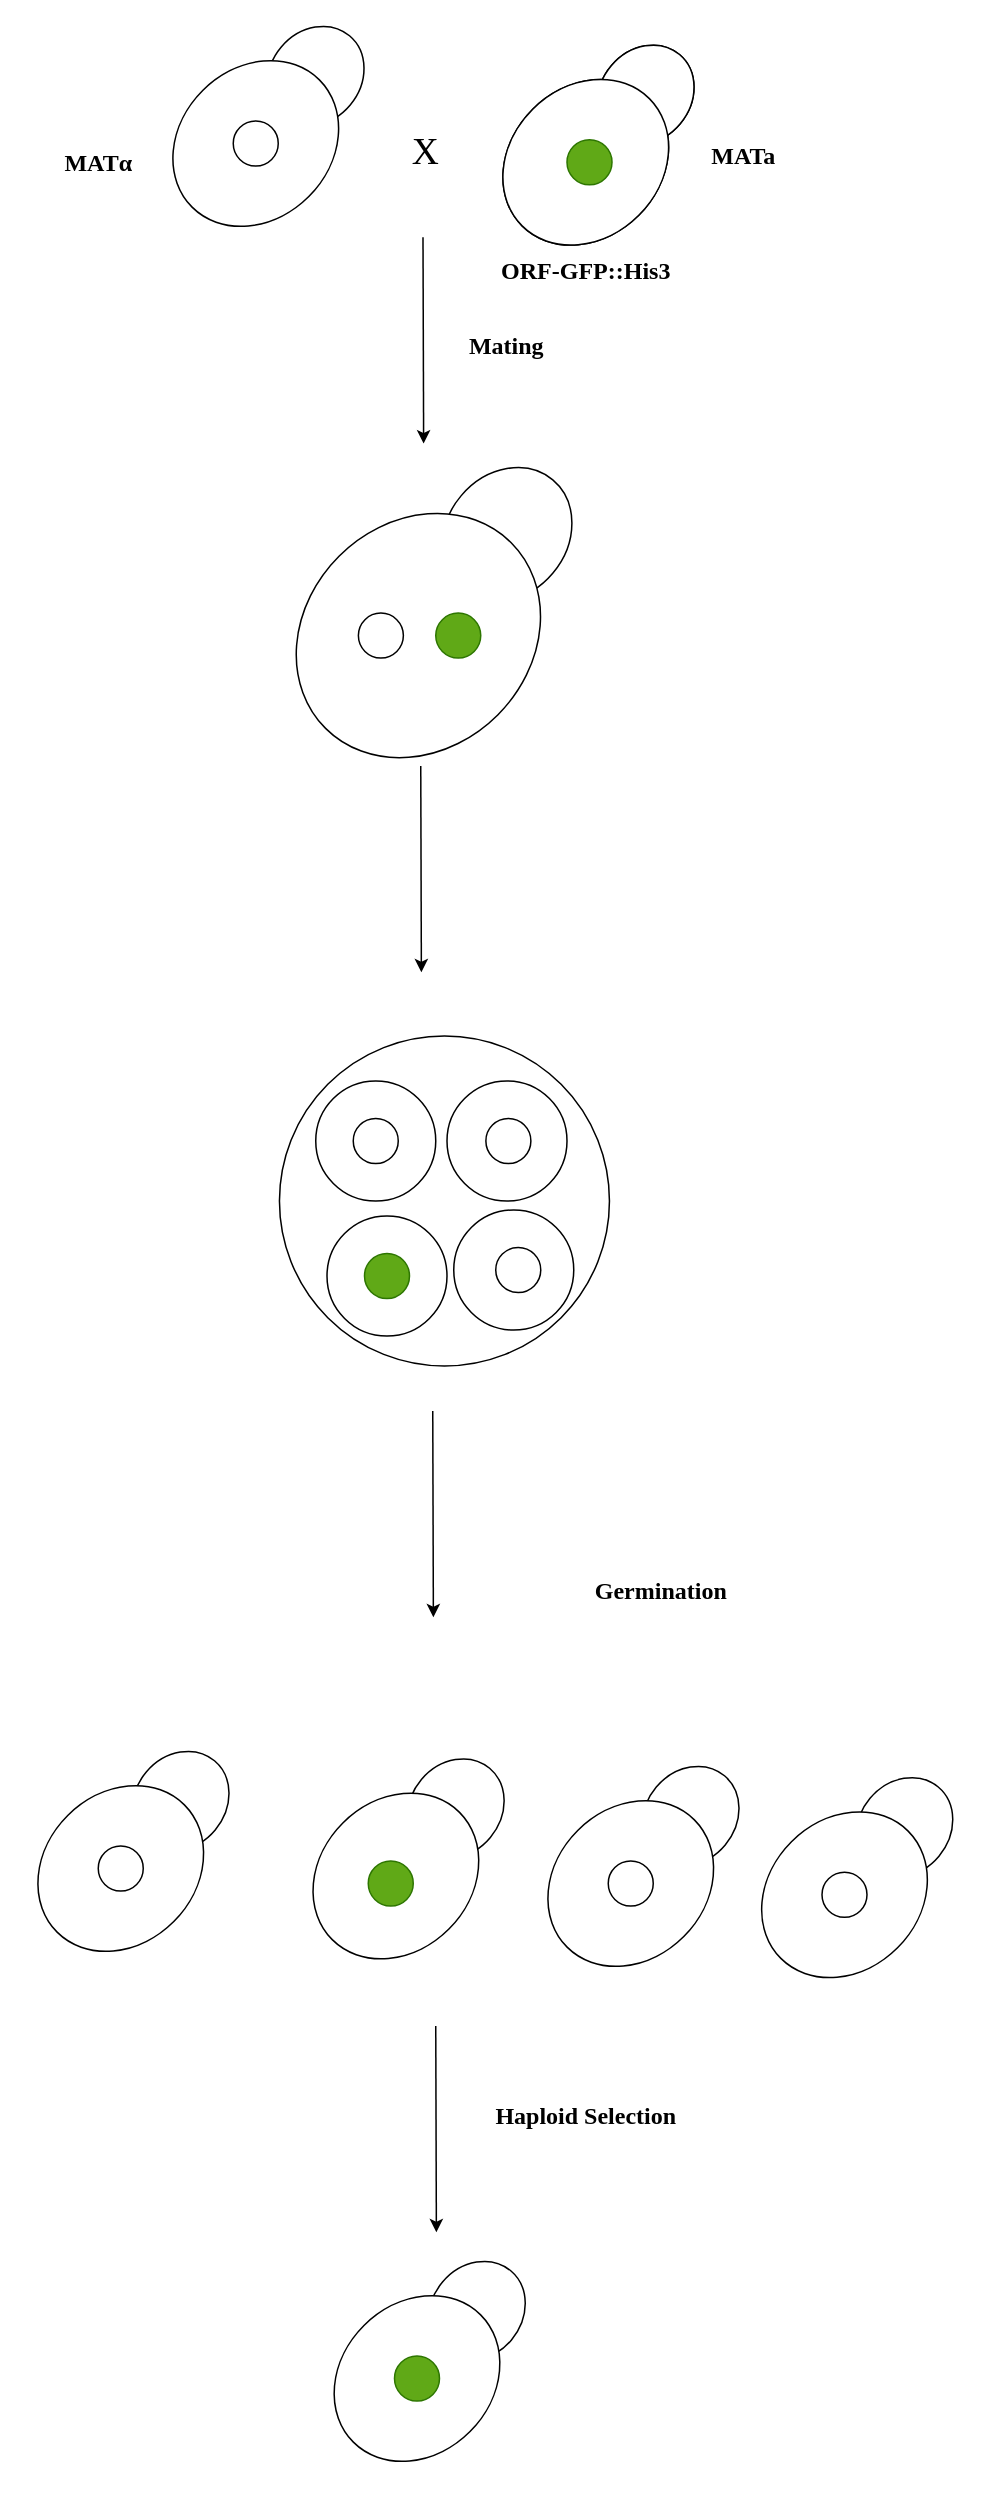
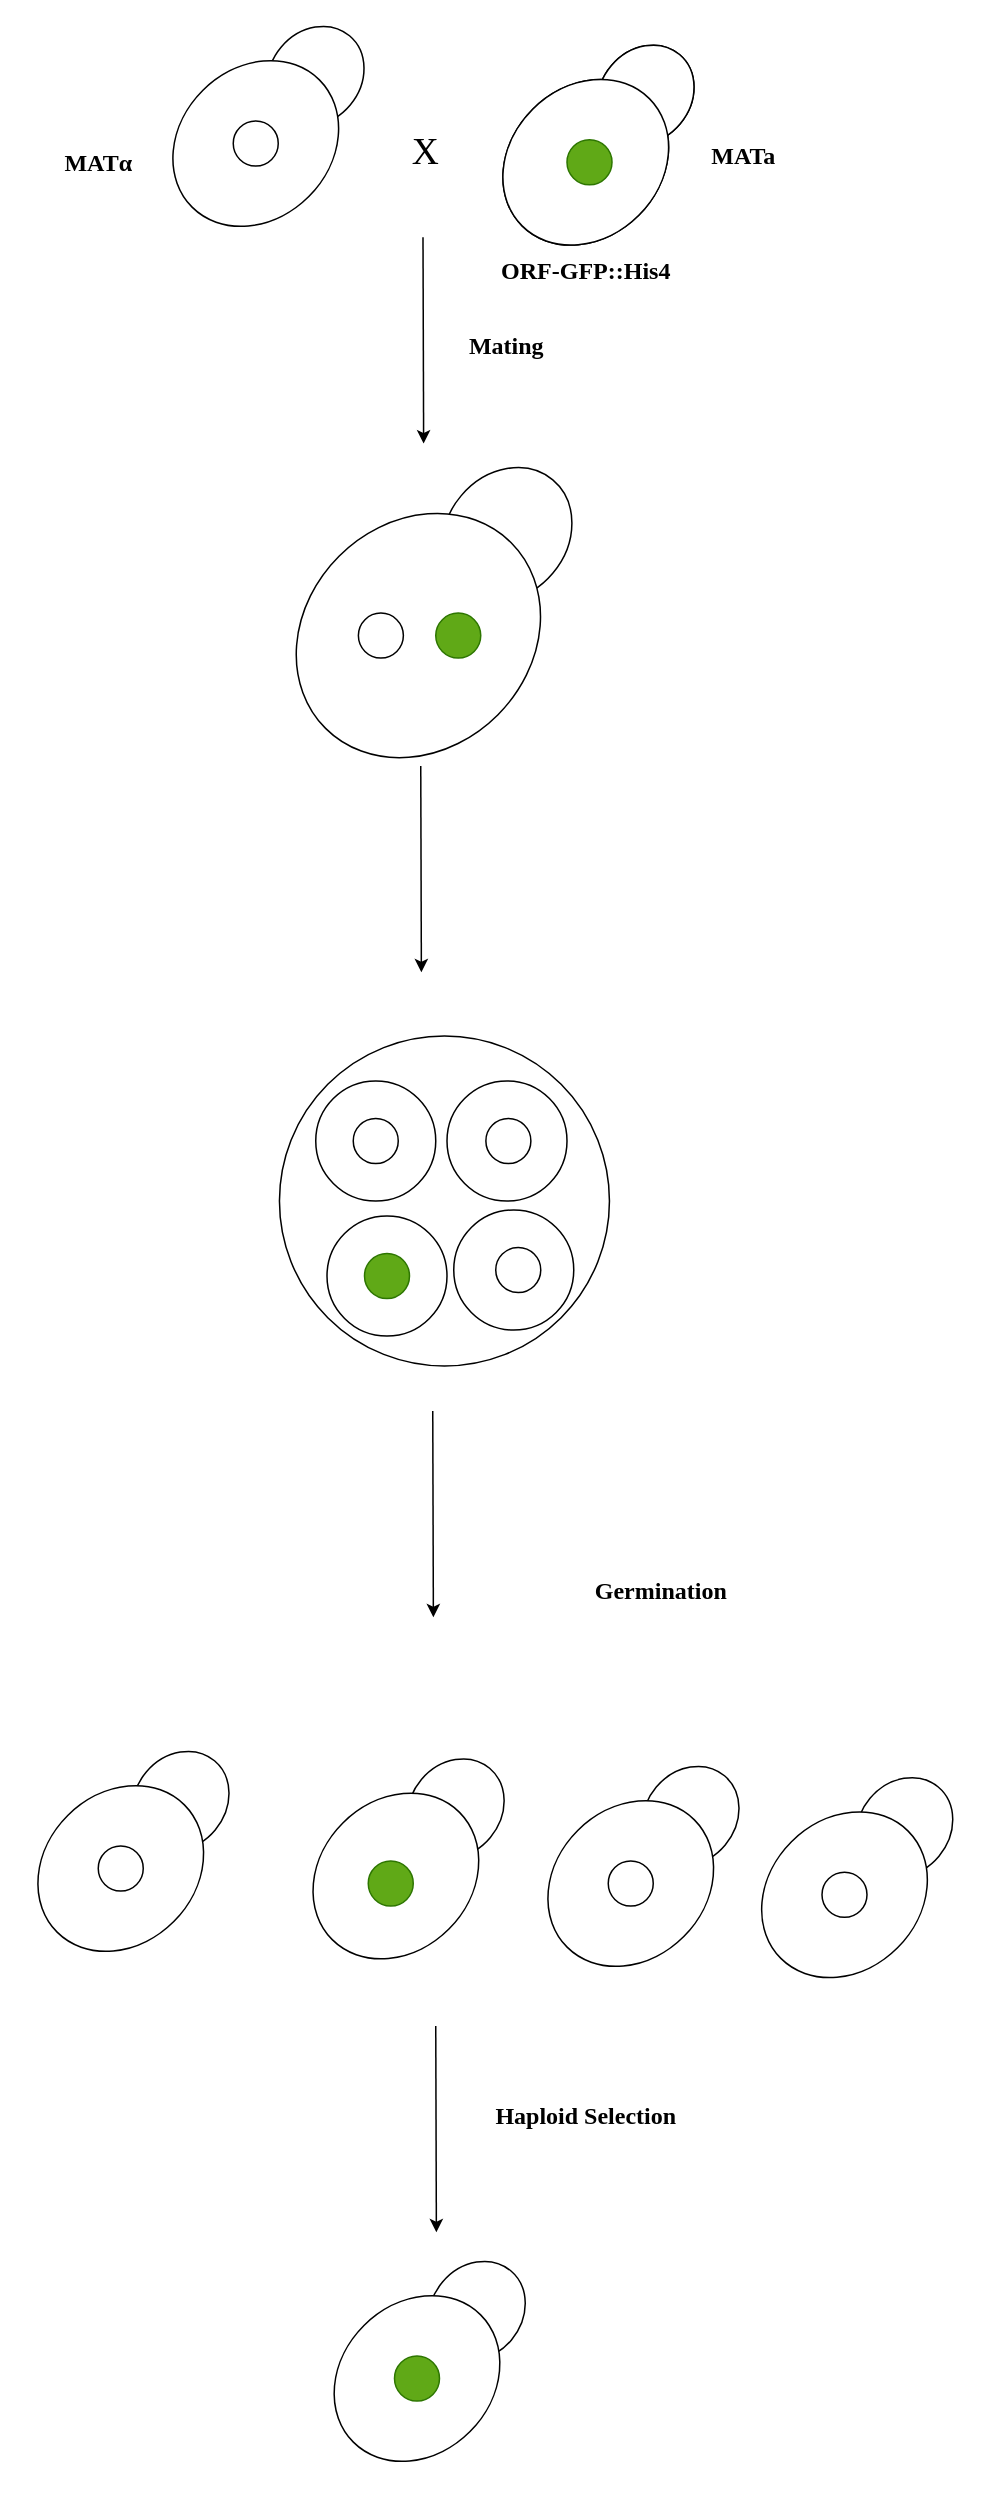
(587, 271) -> (587, 271)
